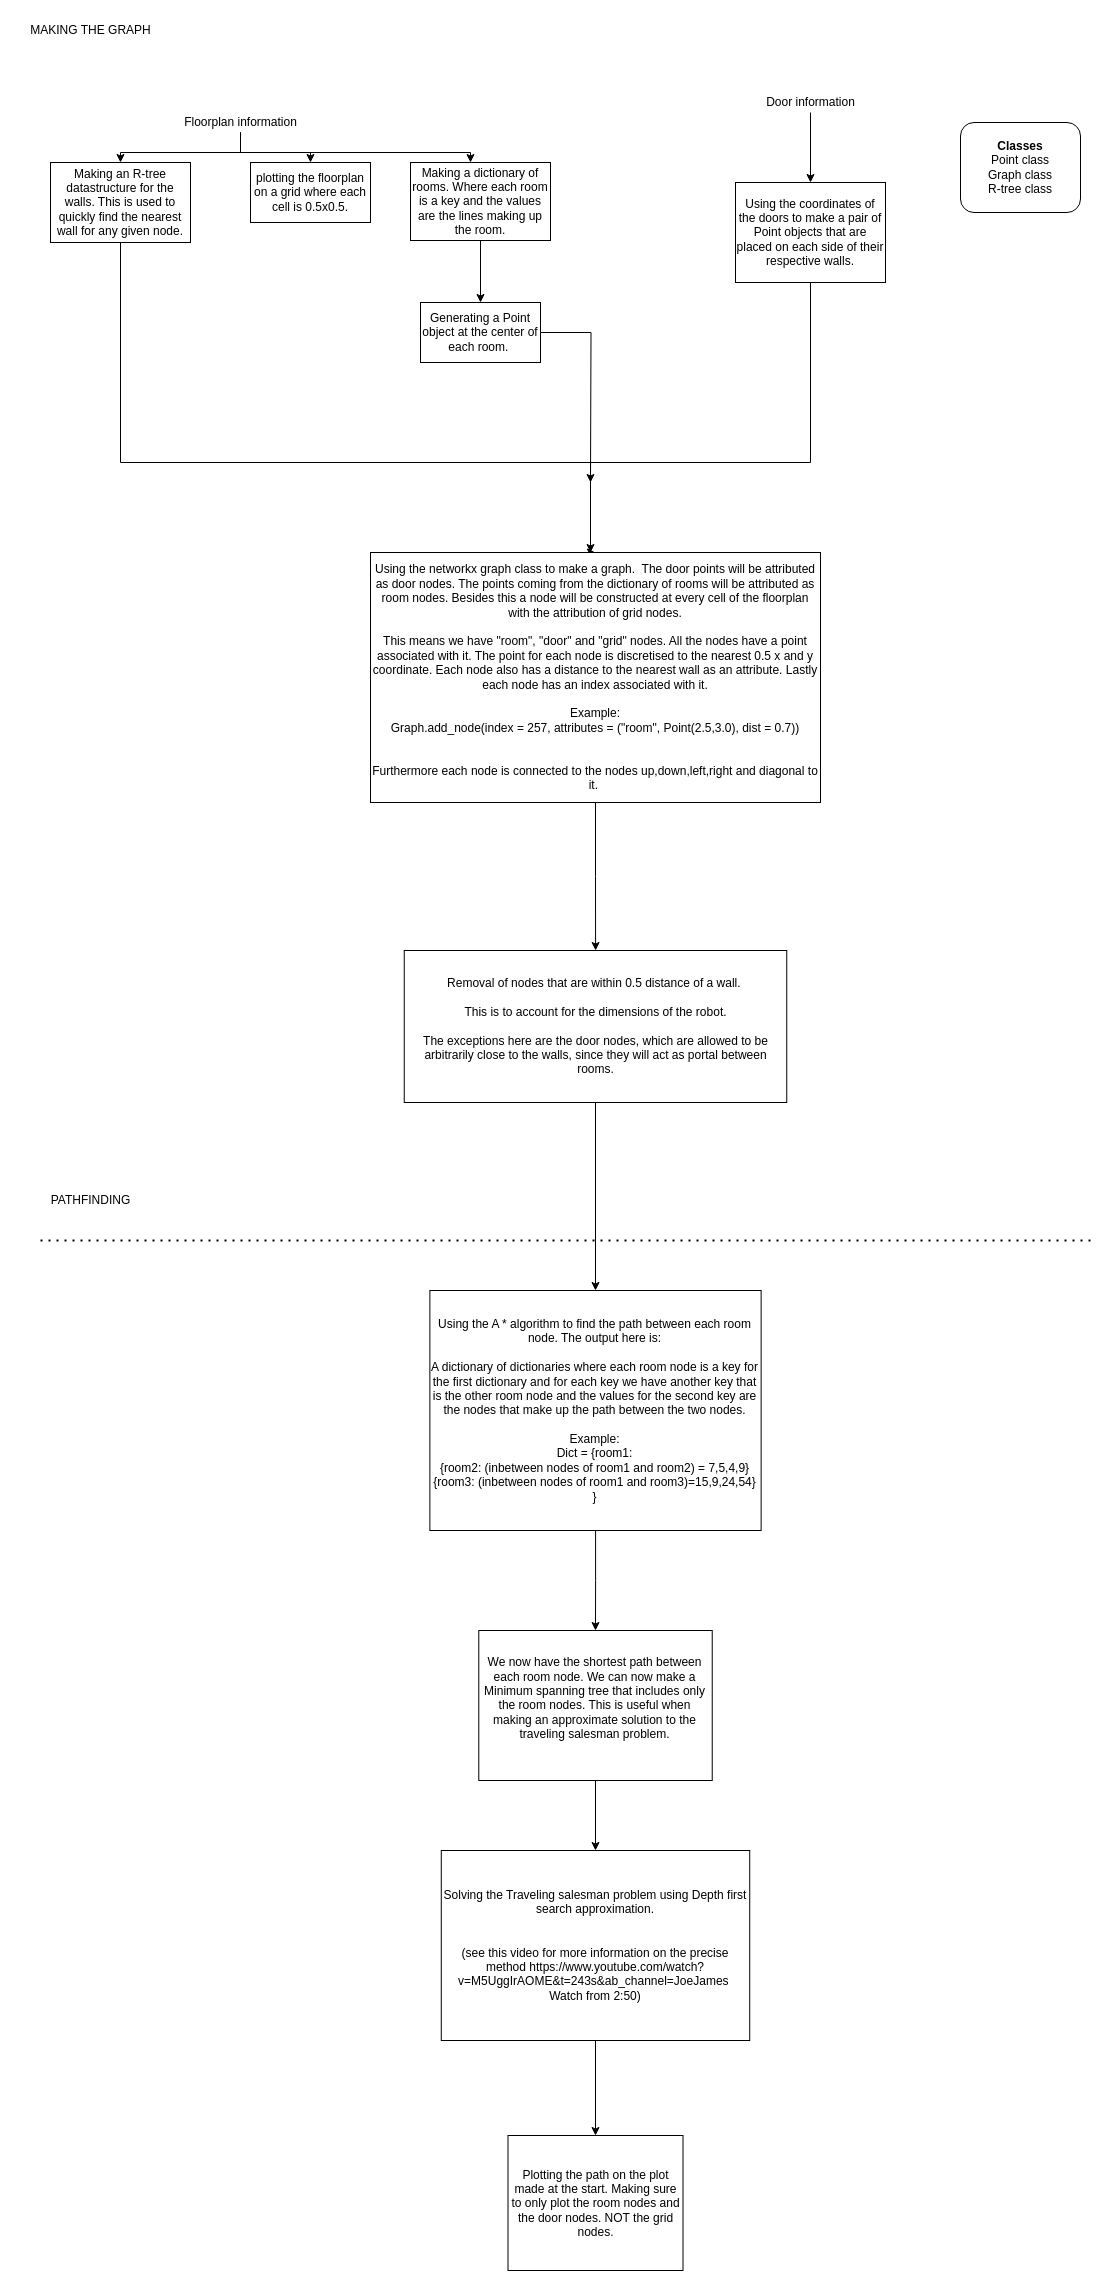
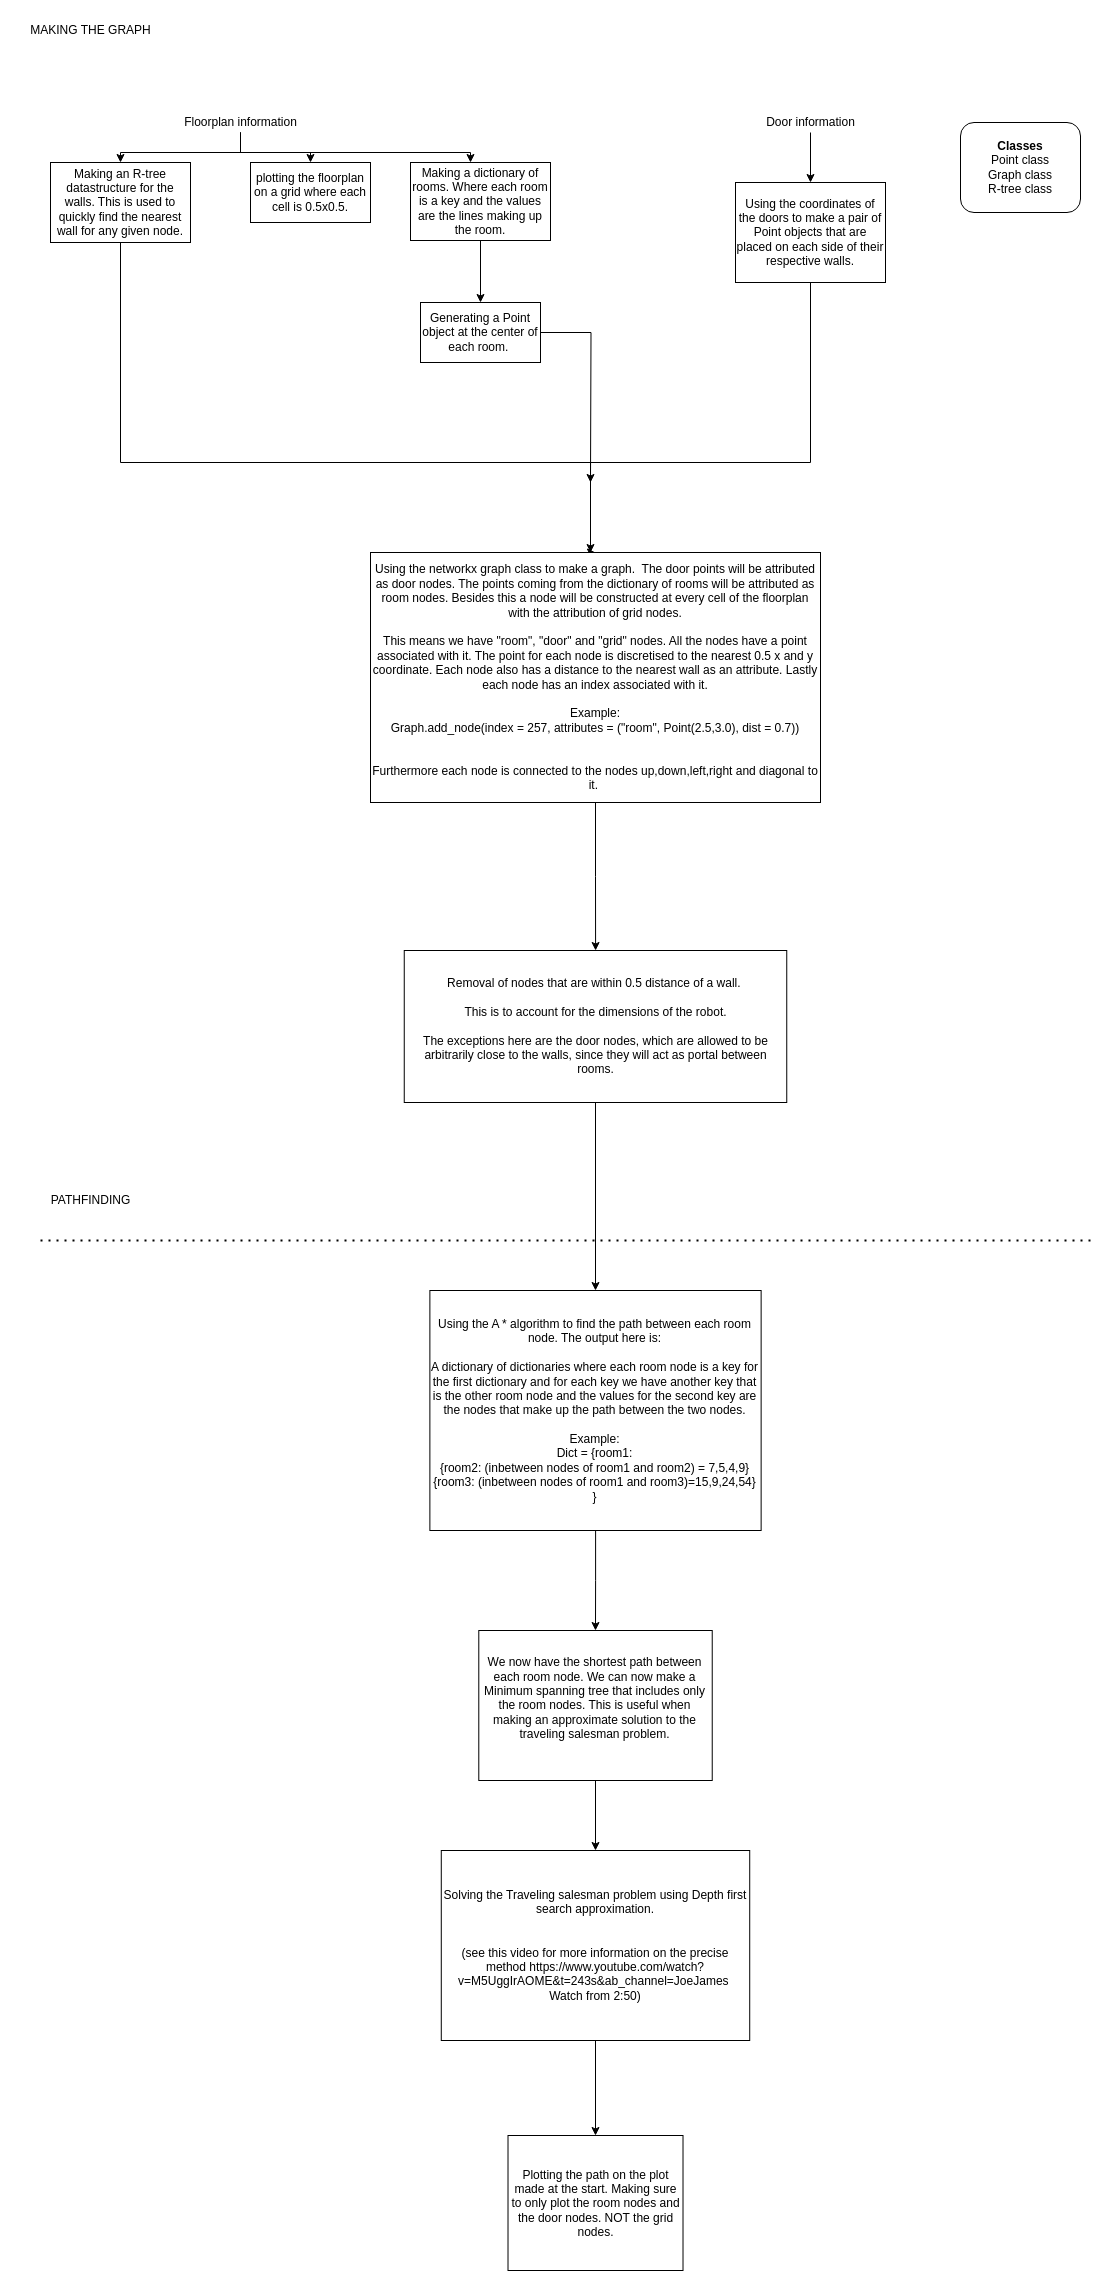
(811, 103) -> (811, 123)
